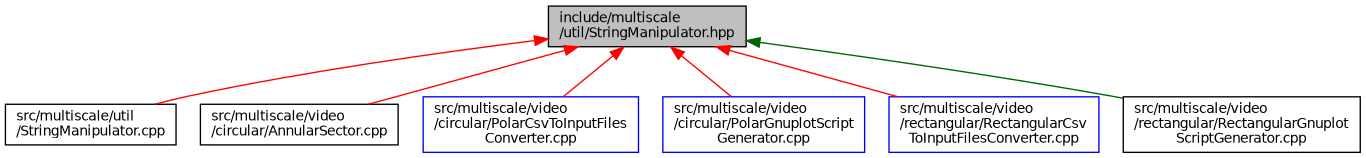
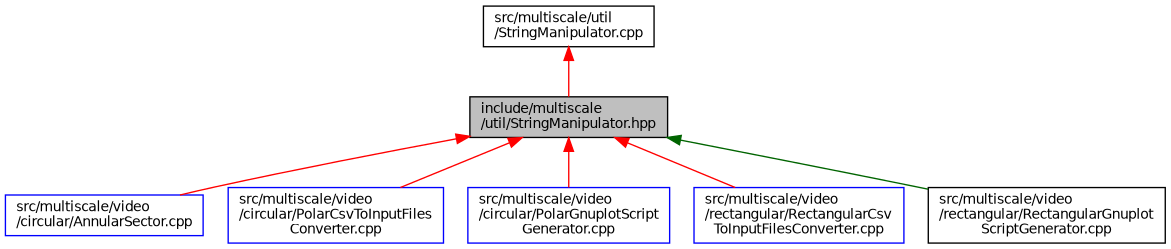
(344, 68) -> (569, 79)
(299, 125) -> (104, 215)
